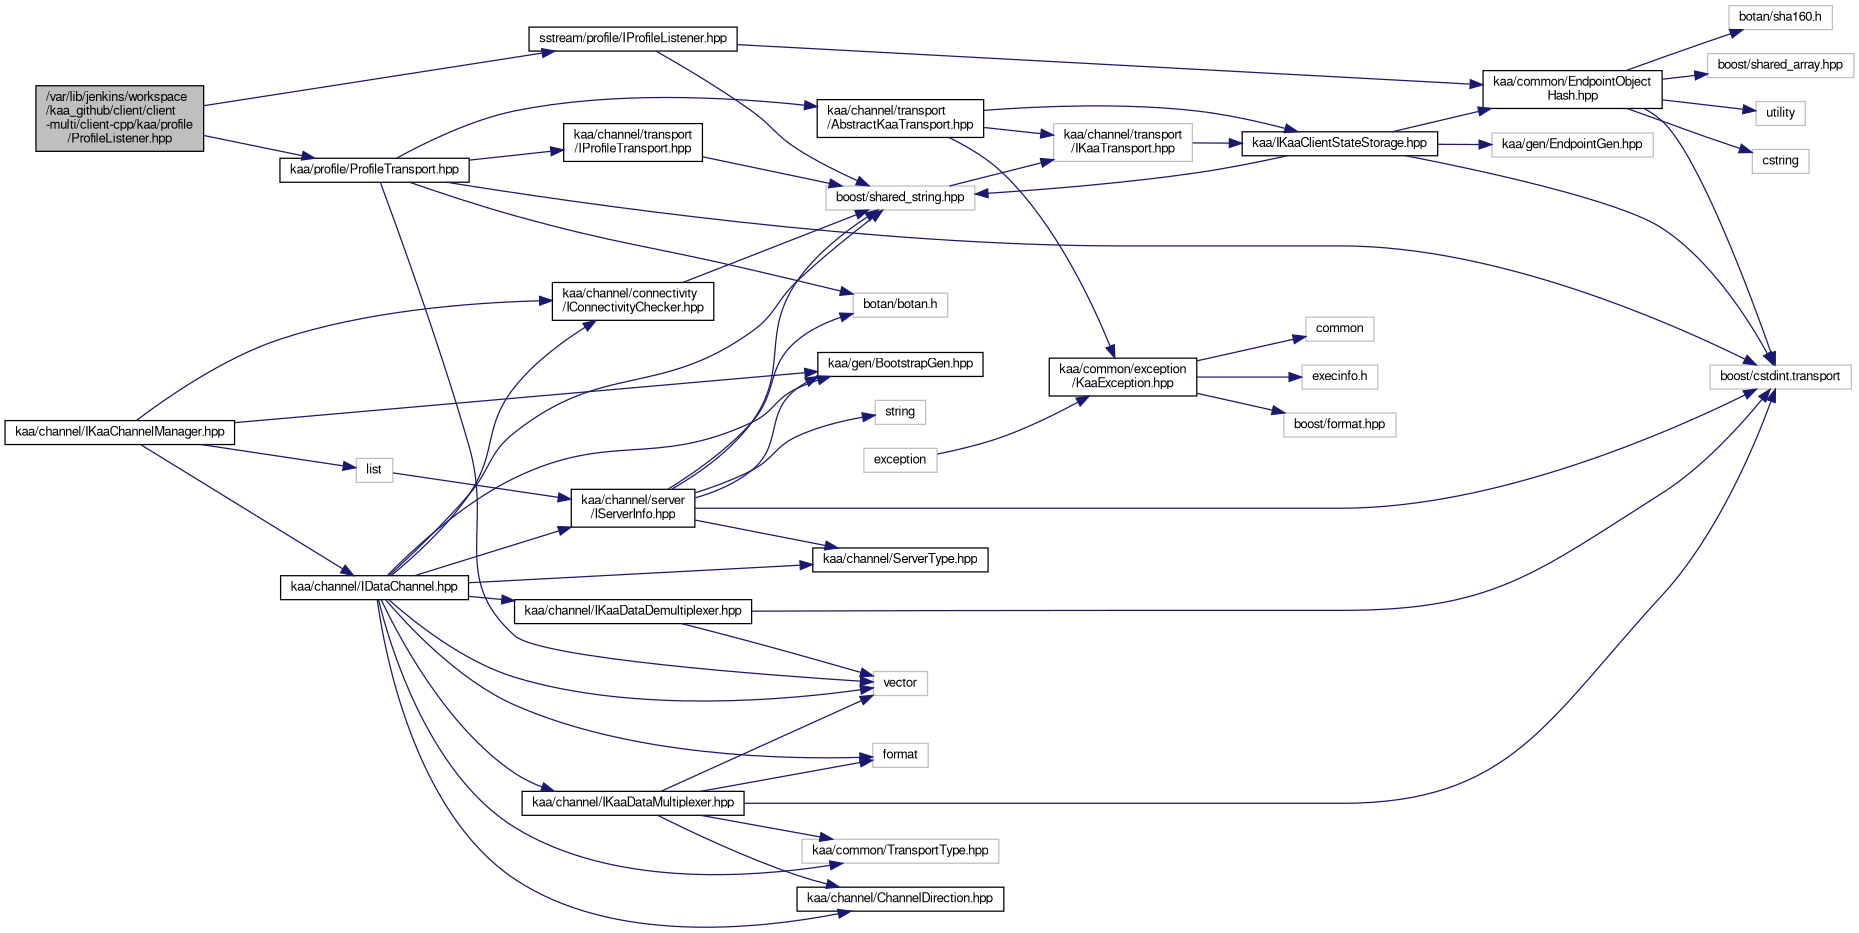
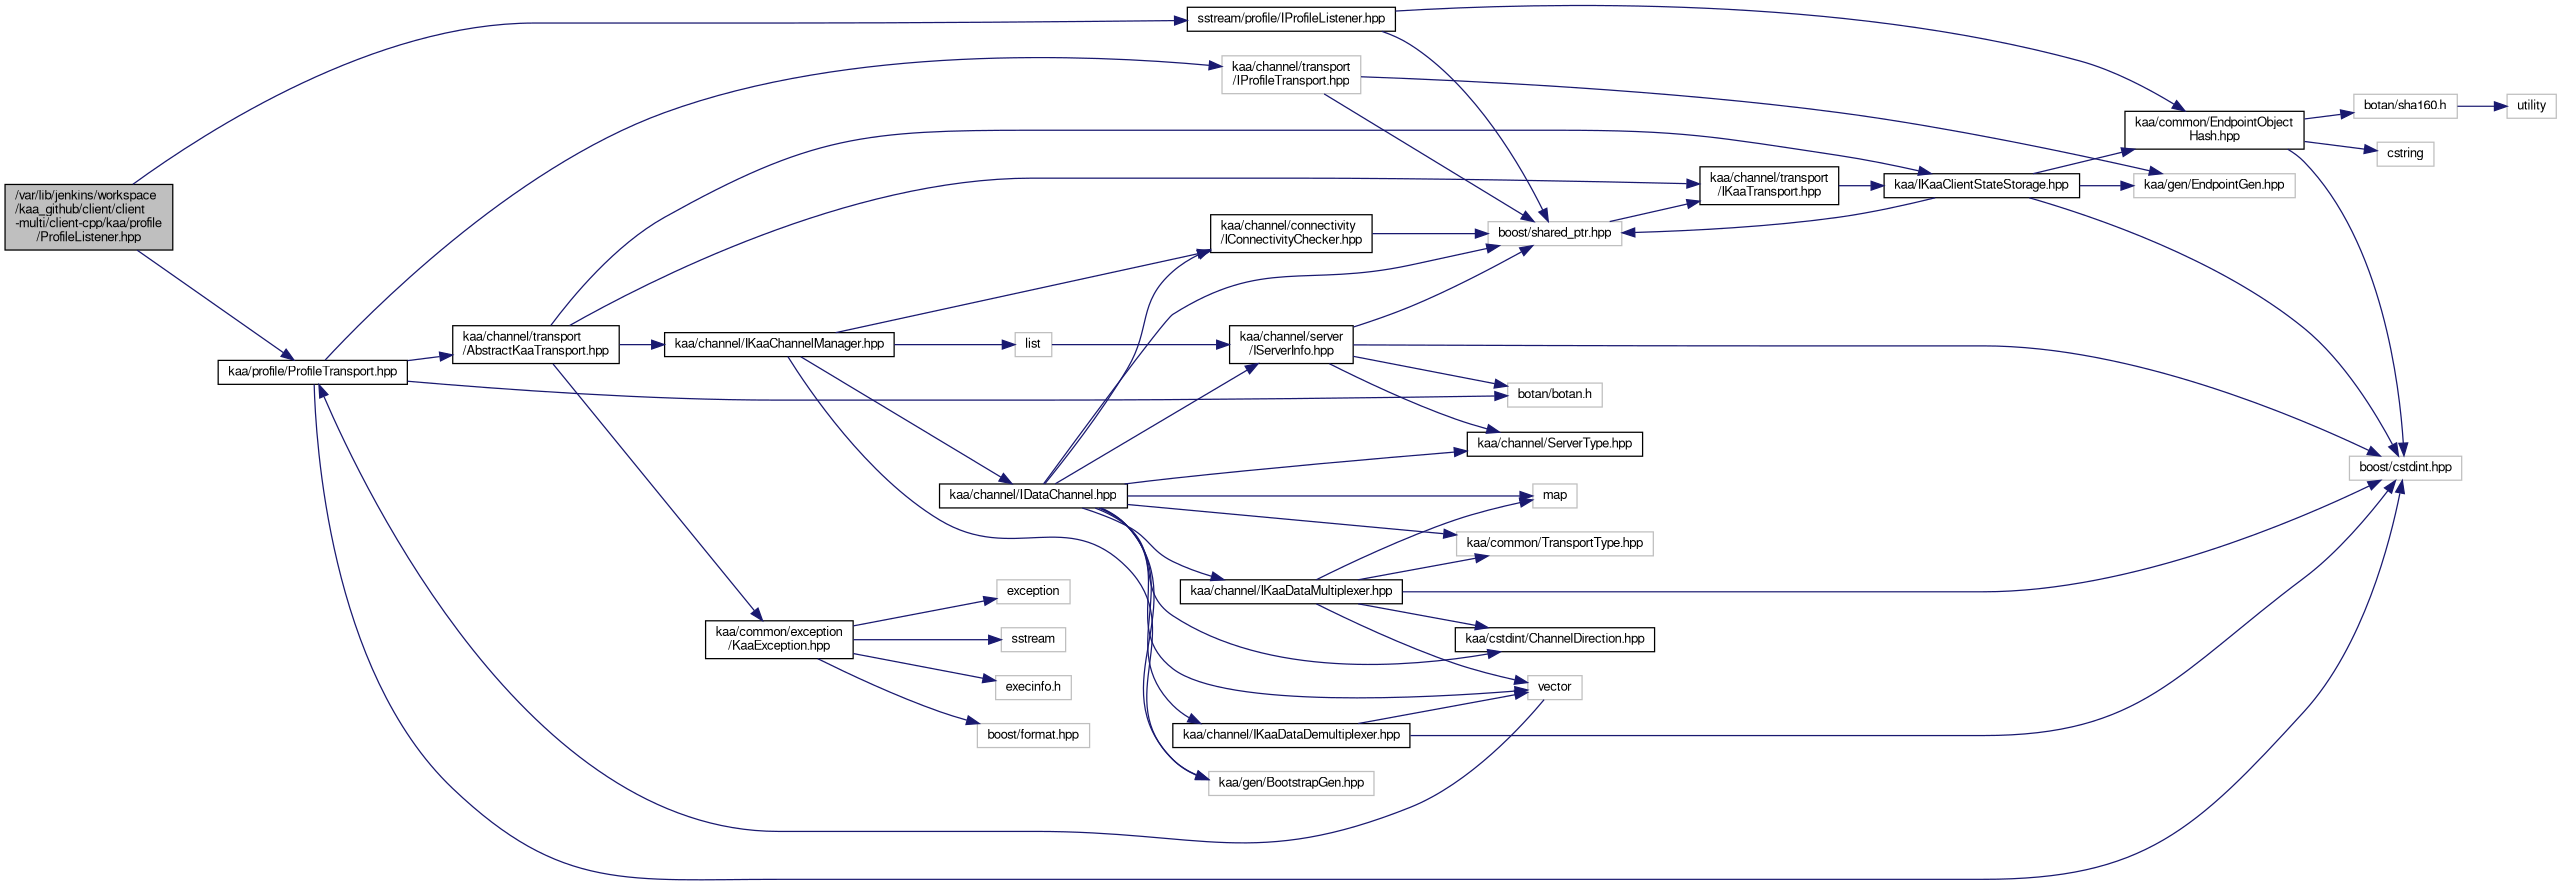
(1781, 66) -> none
none -> (1758, 103)
(1703, 105) -> (2476, 106)
(633, 143) -> (1291, 75)
(1123, 143) -> (1769, 186)
(900, 198) -> (1555, 234)
(1340, 329) -> (1033, 640)
none -> (635, 345)
(900, 364) -> (1291, 783)
(1781, 377) -> (2406, 468)
(900, 412) -> none
(1010, 434) -> (919, 613)
(769, 446) -> none
(477, 540) -> (853, 831)
(900, 755) -> (1555, 496)
(900, 899) -> (1555, 640)
